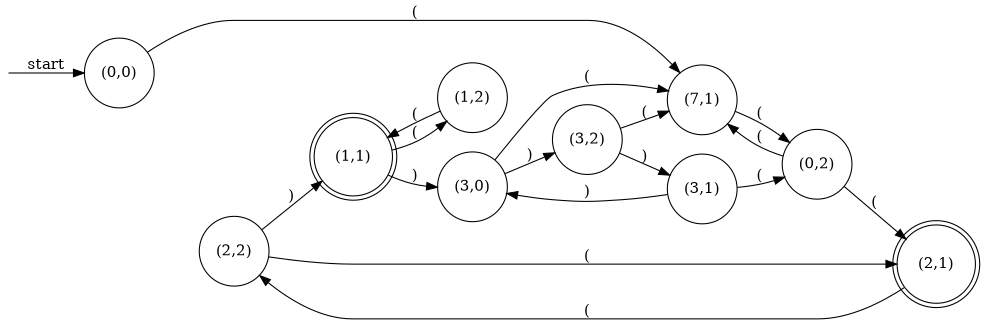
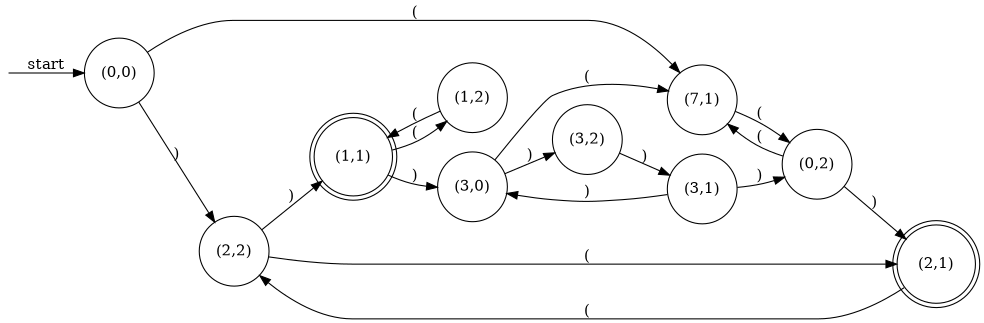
(640, 122) -> none
none -> (174, 157)
(760, 176) -> (760, 176)
(875, 202) -> (875, 202)
